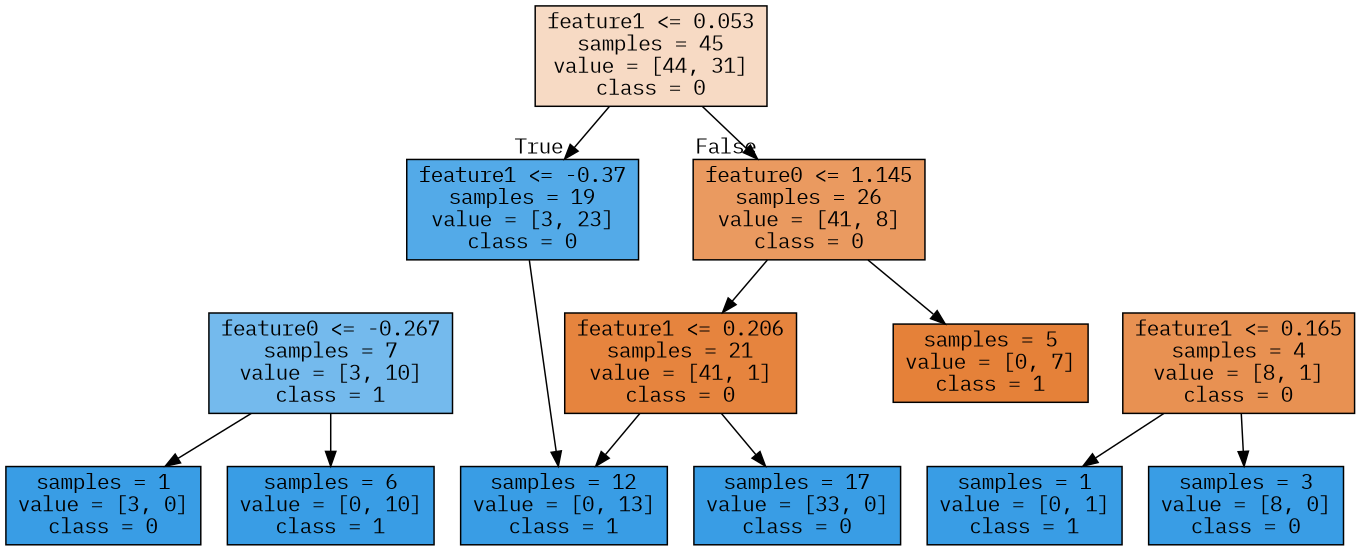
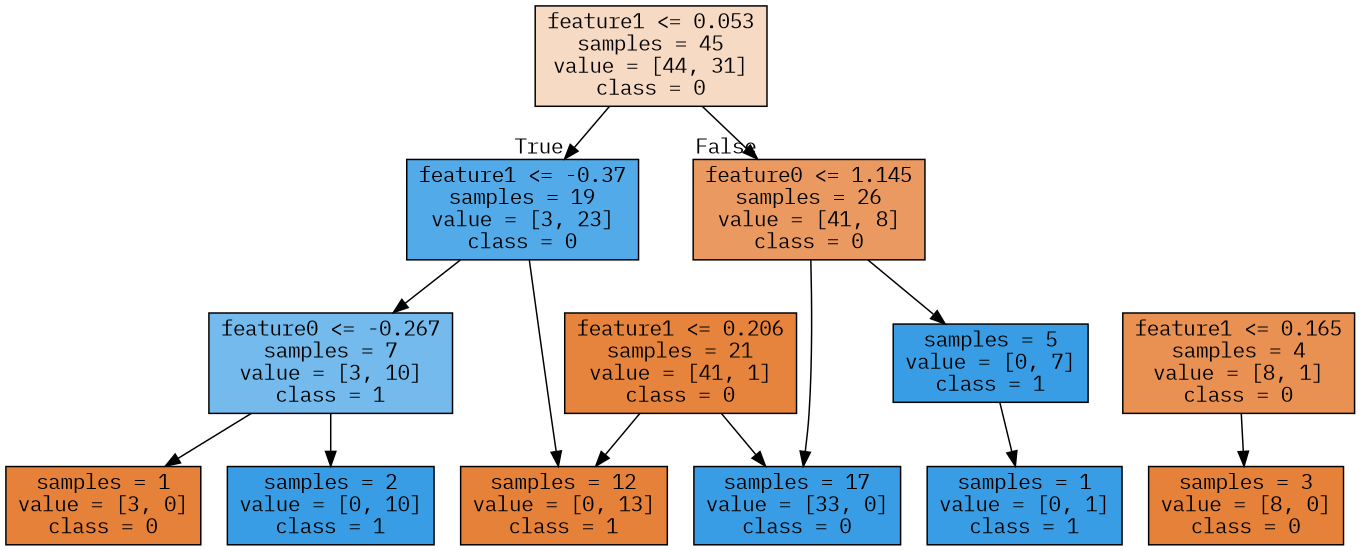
(750, 281) -> (811, 356)
none -> (433, 282)
(991, 363) -> (991, 363)
(1130, 436) -> (1006, 427)
(103, 506) -> (103, 506)
(331, 506) -> (331, 506)
(564, 506) -> (564, 506)
(1246, 506) -> (1246, 506)
